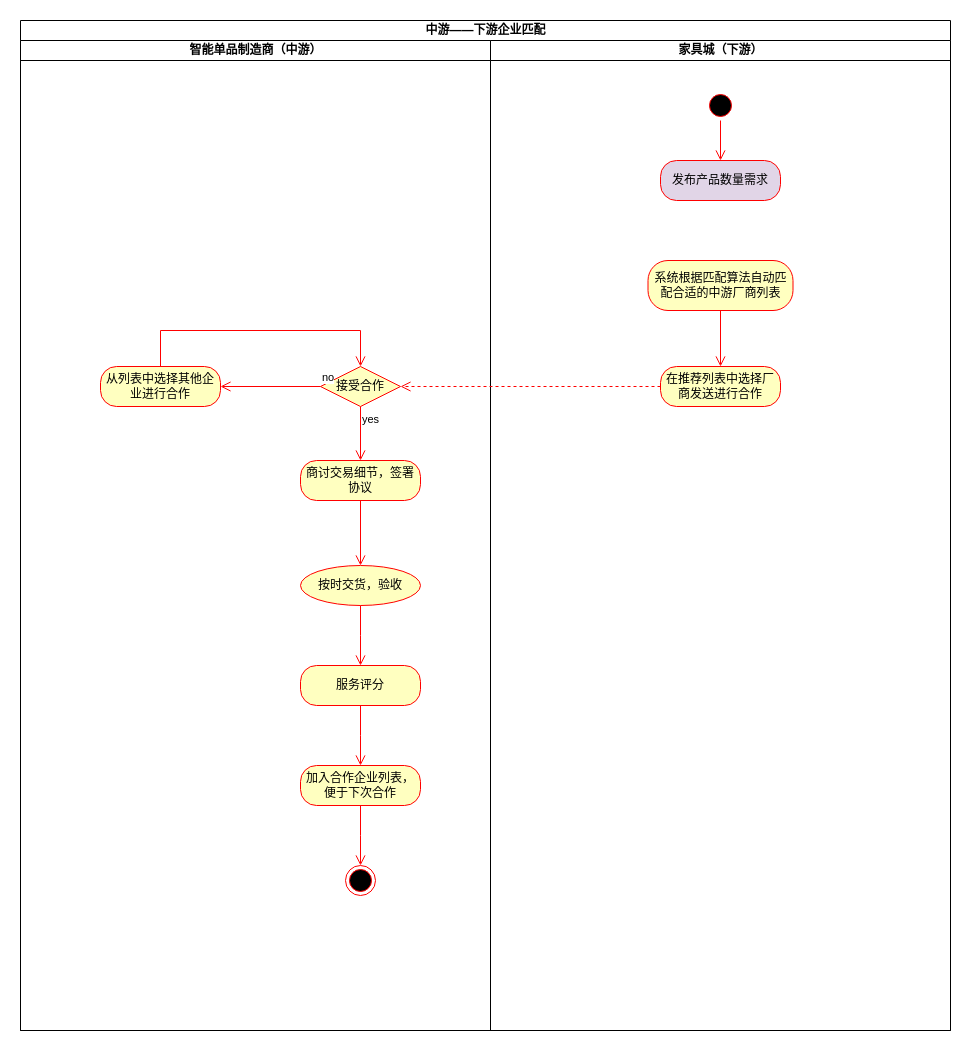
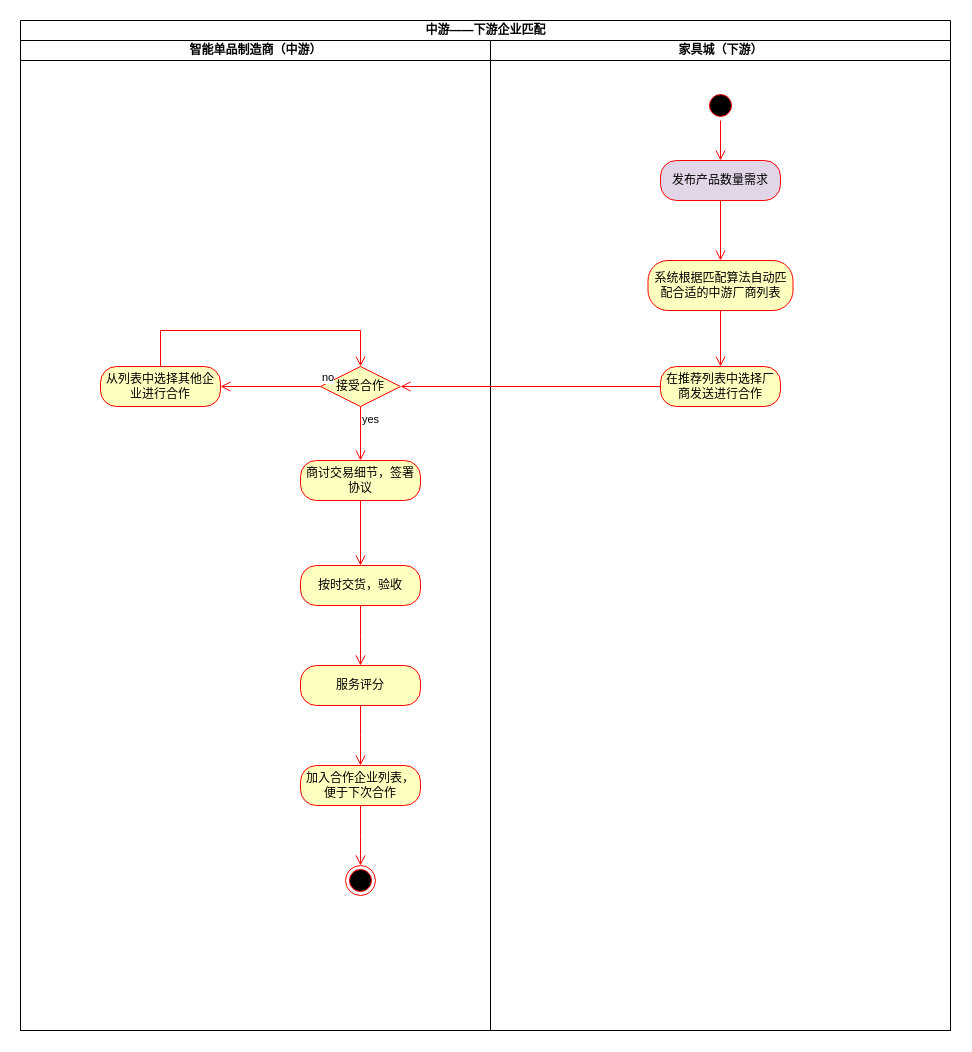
none -> (721, 229)
(531, 387) -> (531, 387)
(361, 586) -> (361, 586)
